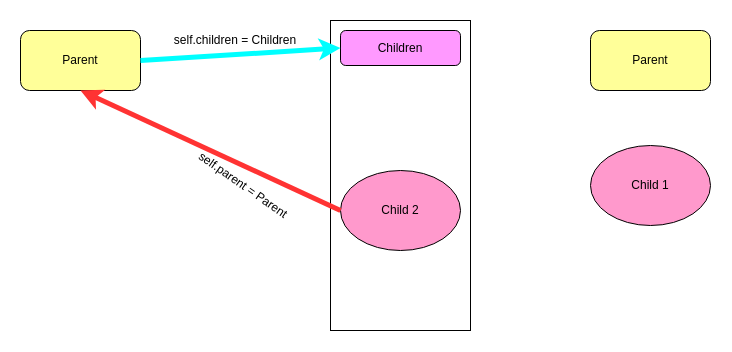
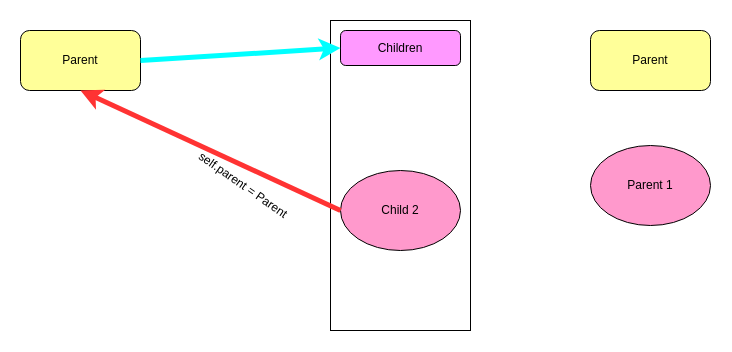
(236, 41) -> none
(651, 186) -> (651, 186)
